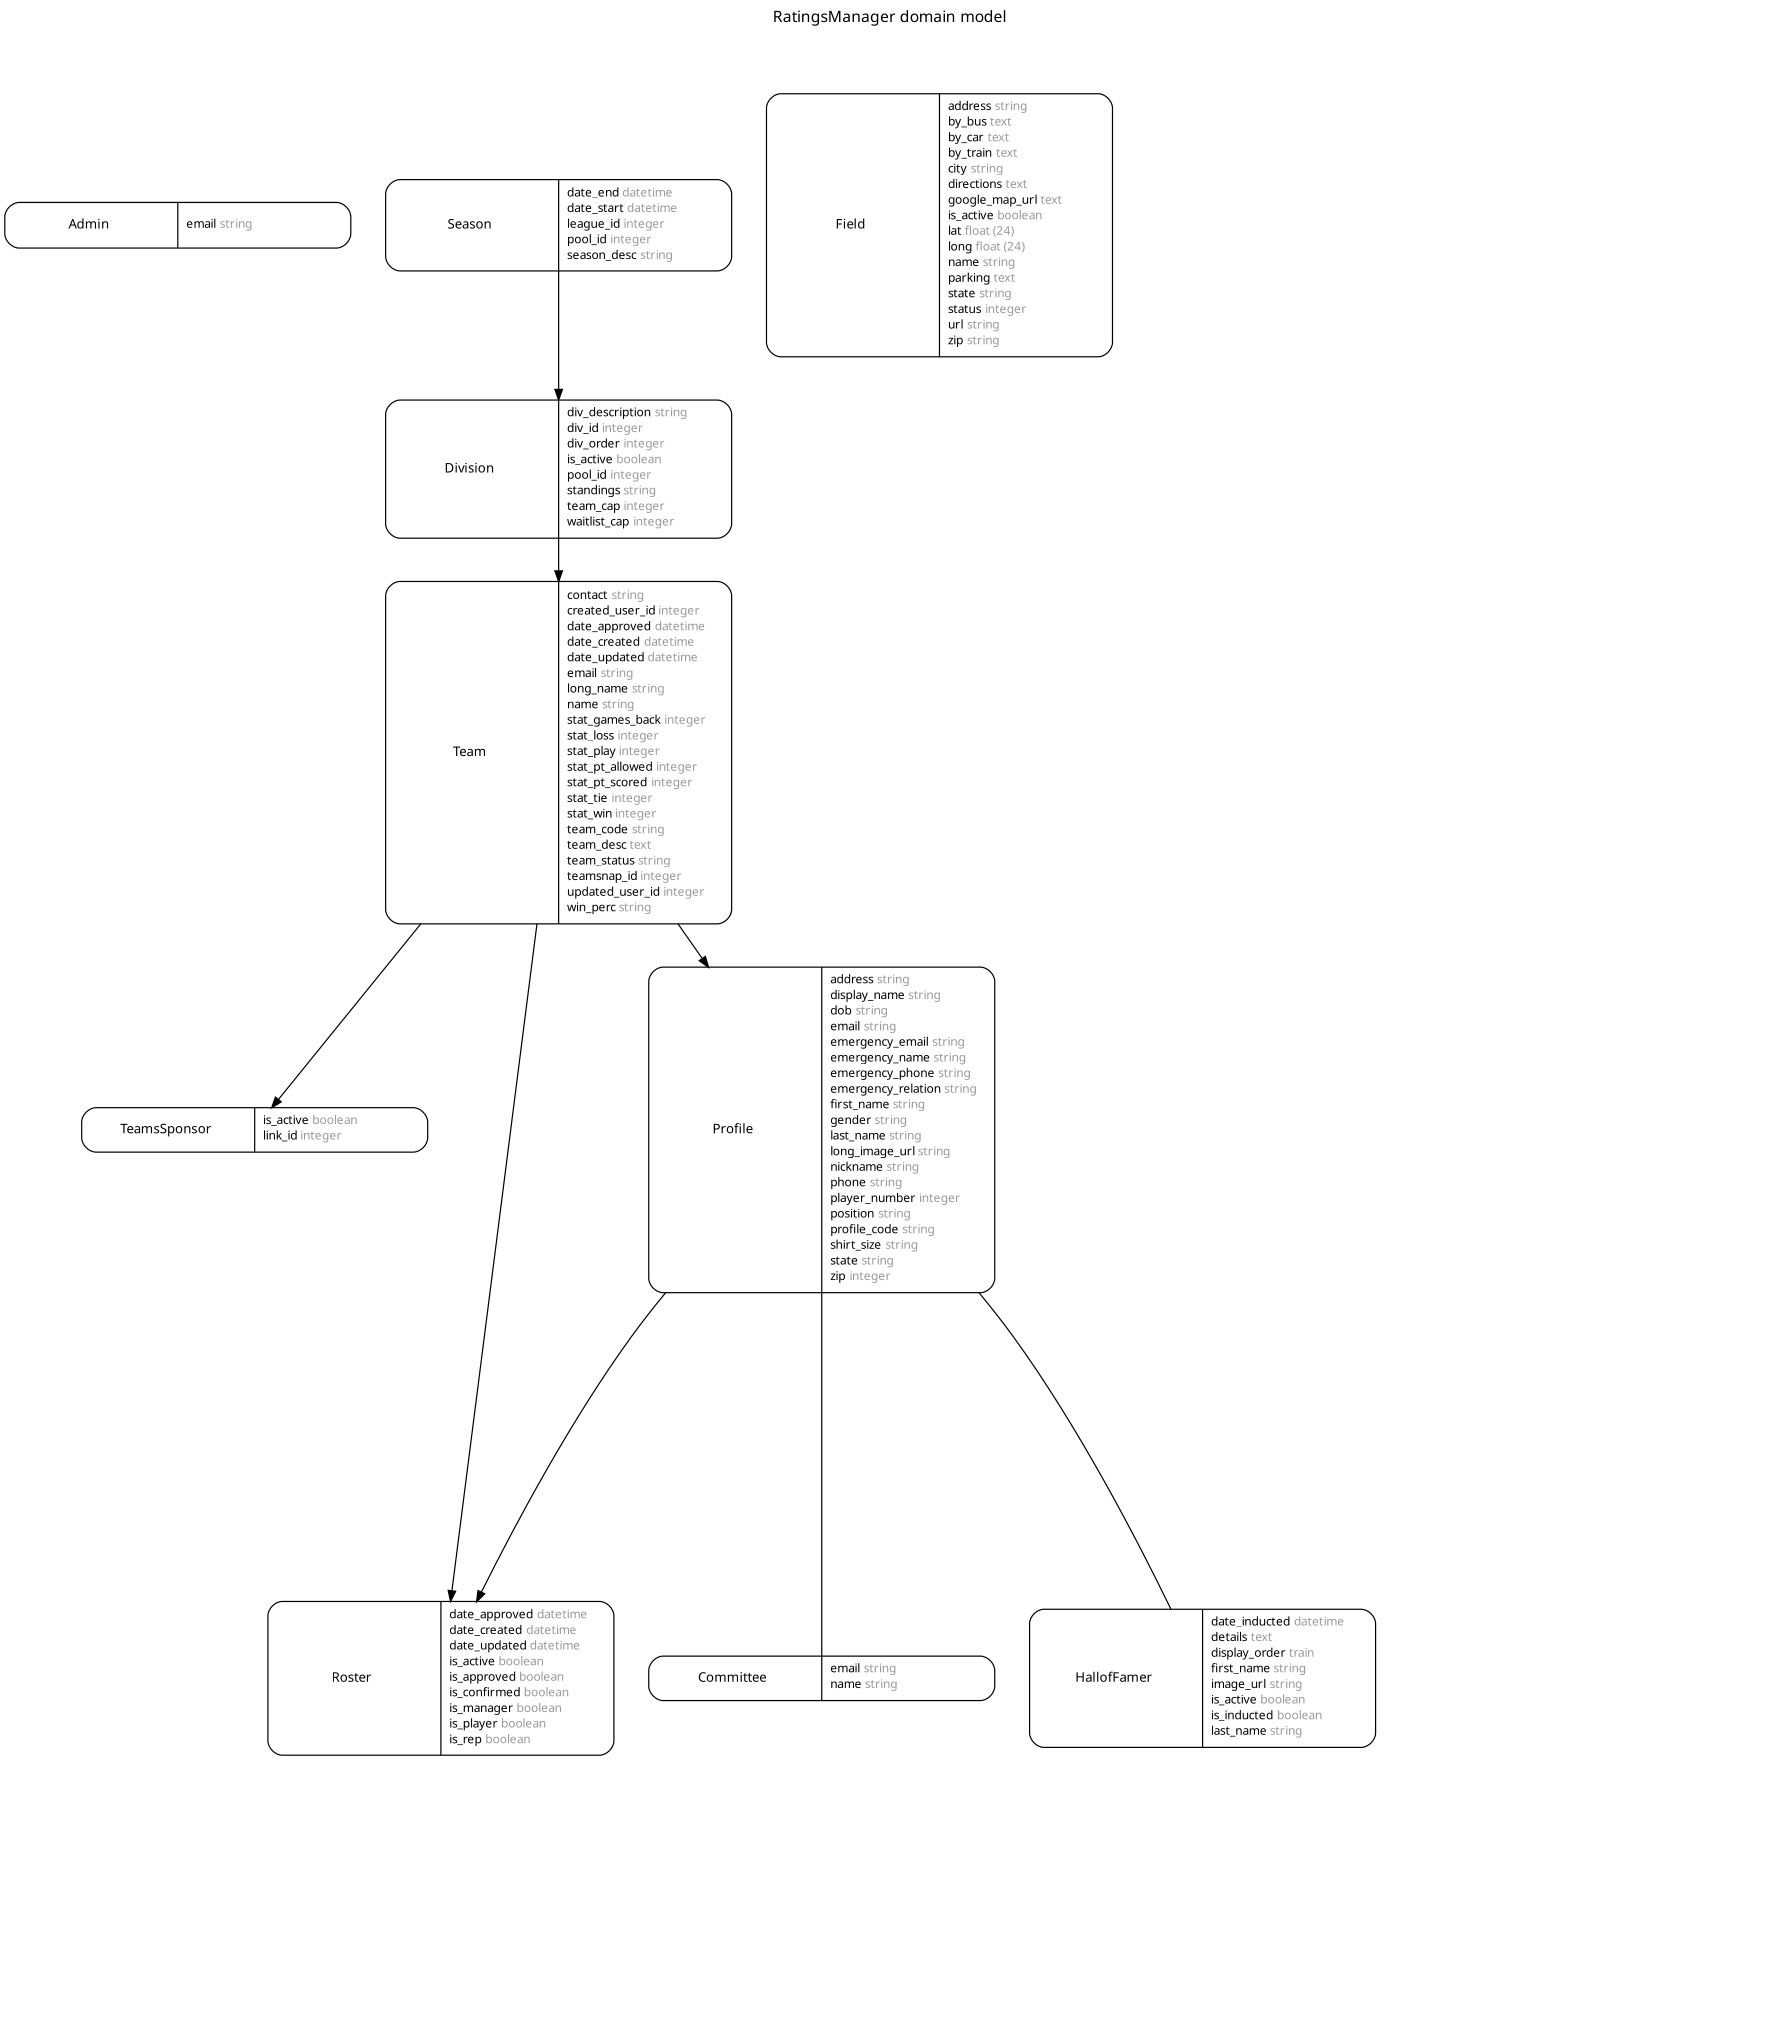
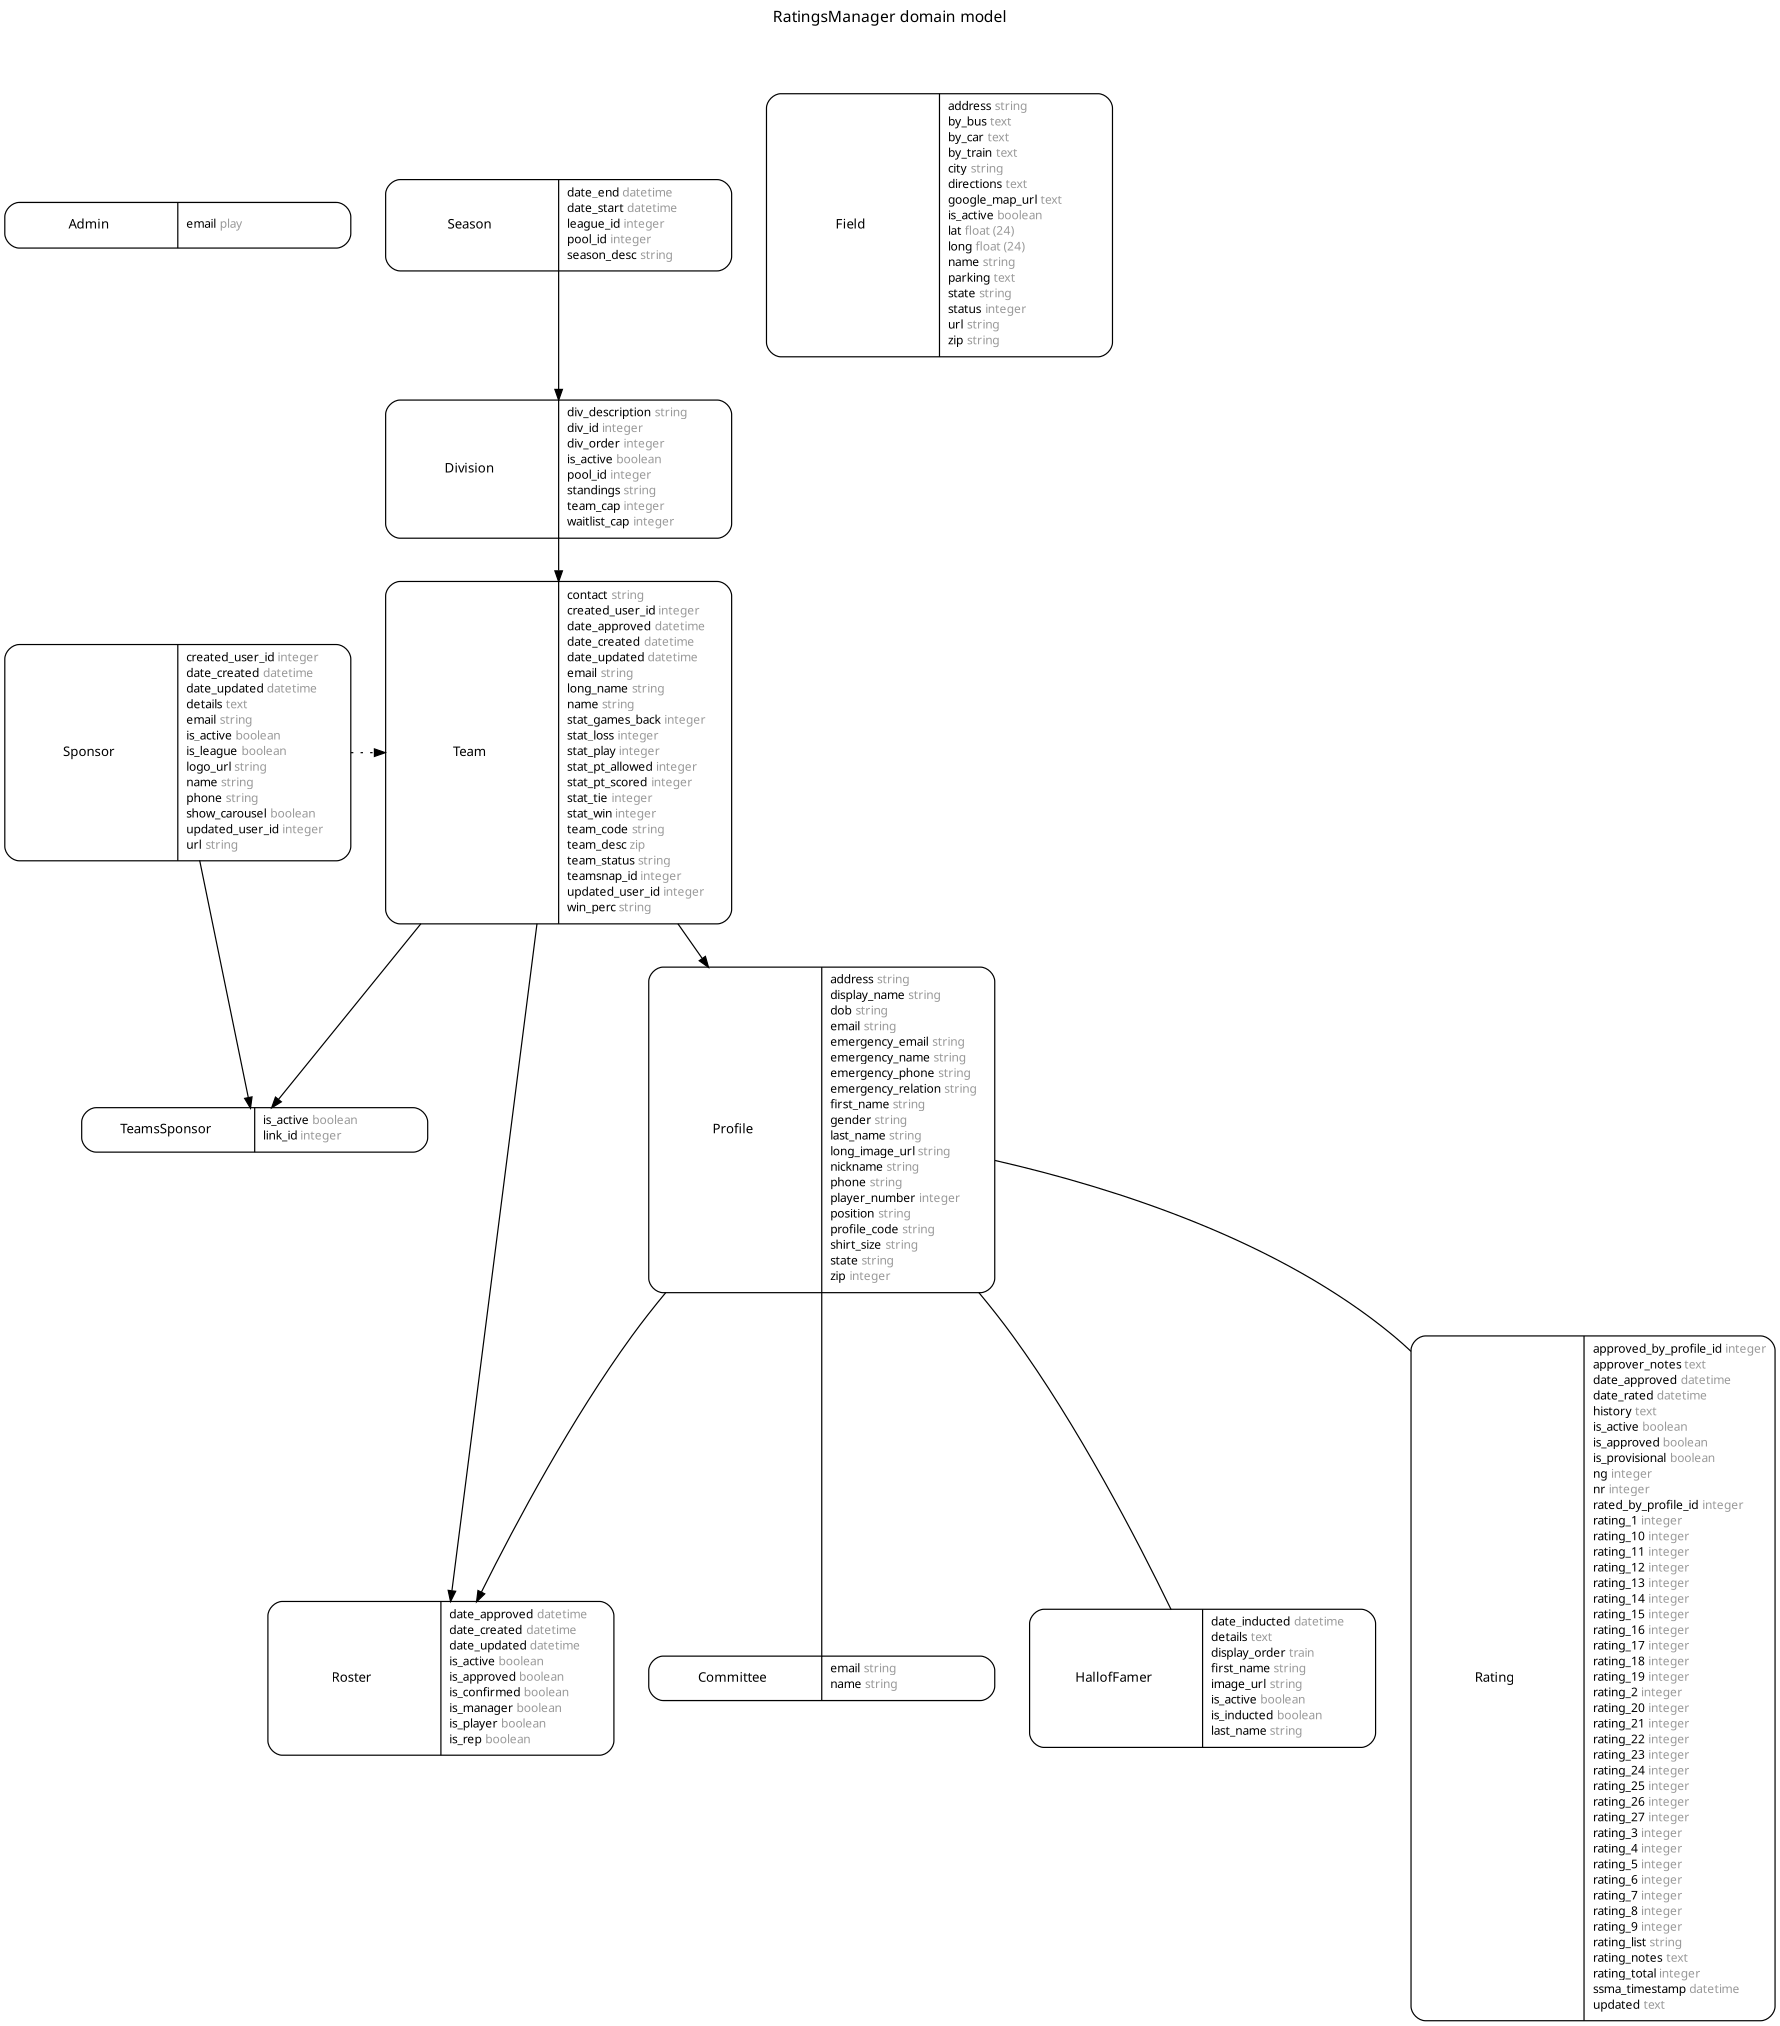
(237, 224) -> (231, 224)
none -> (178, 753)
(641, 845) -> (637, 845)
none -> (1593, 1678)
